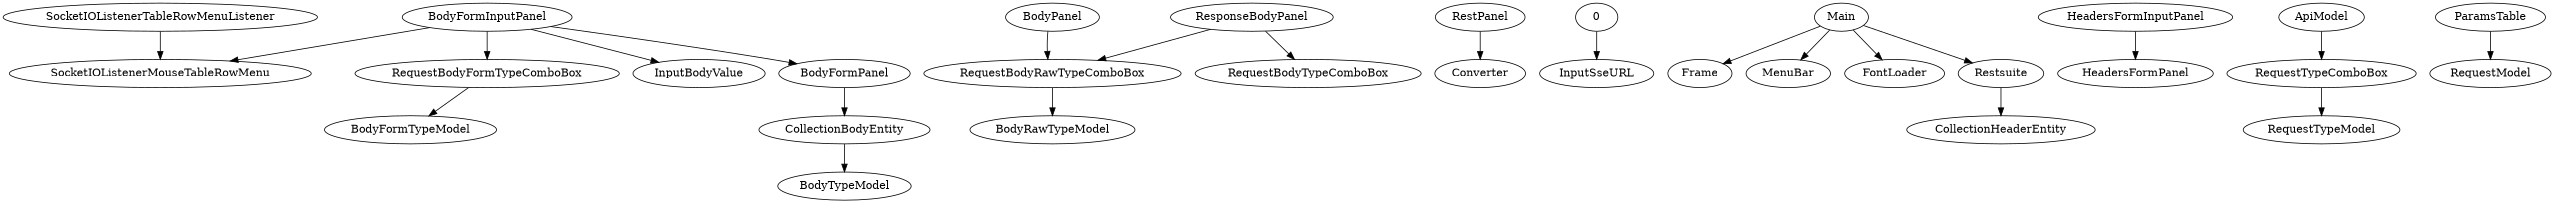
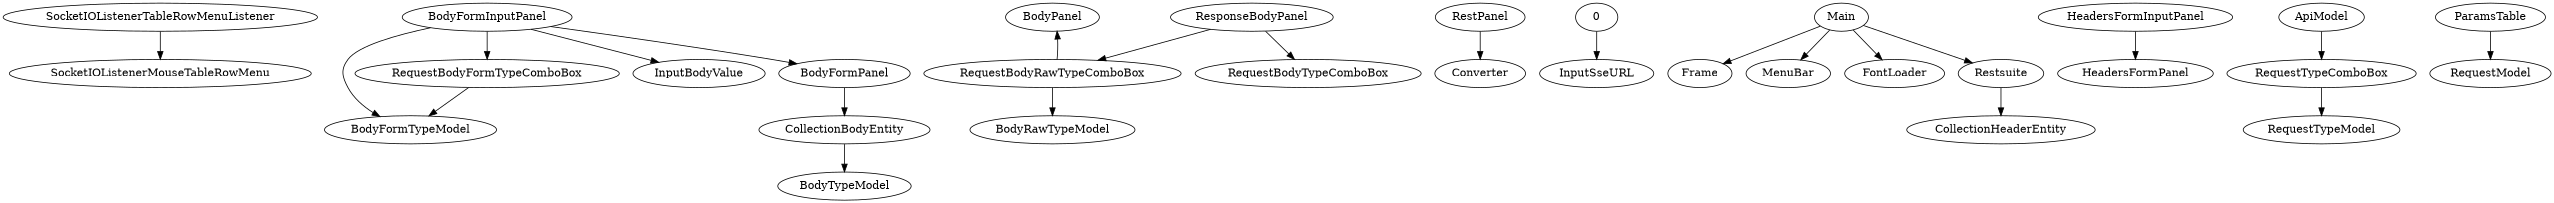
(1047, 41) -> (1058, 49)
(334, 44) -> (357, 52)
